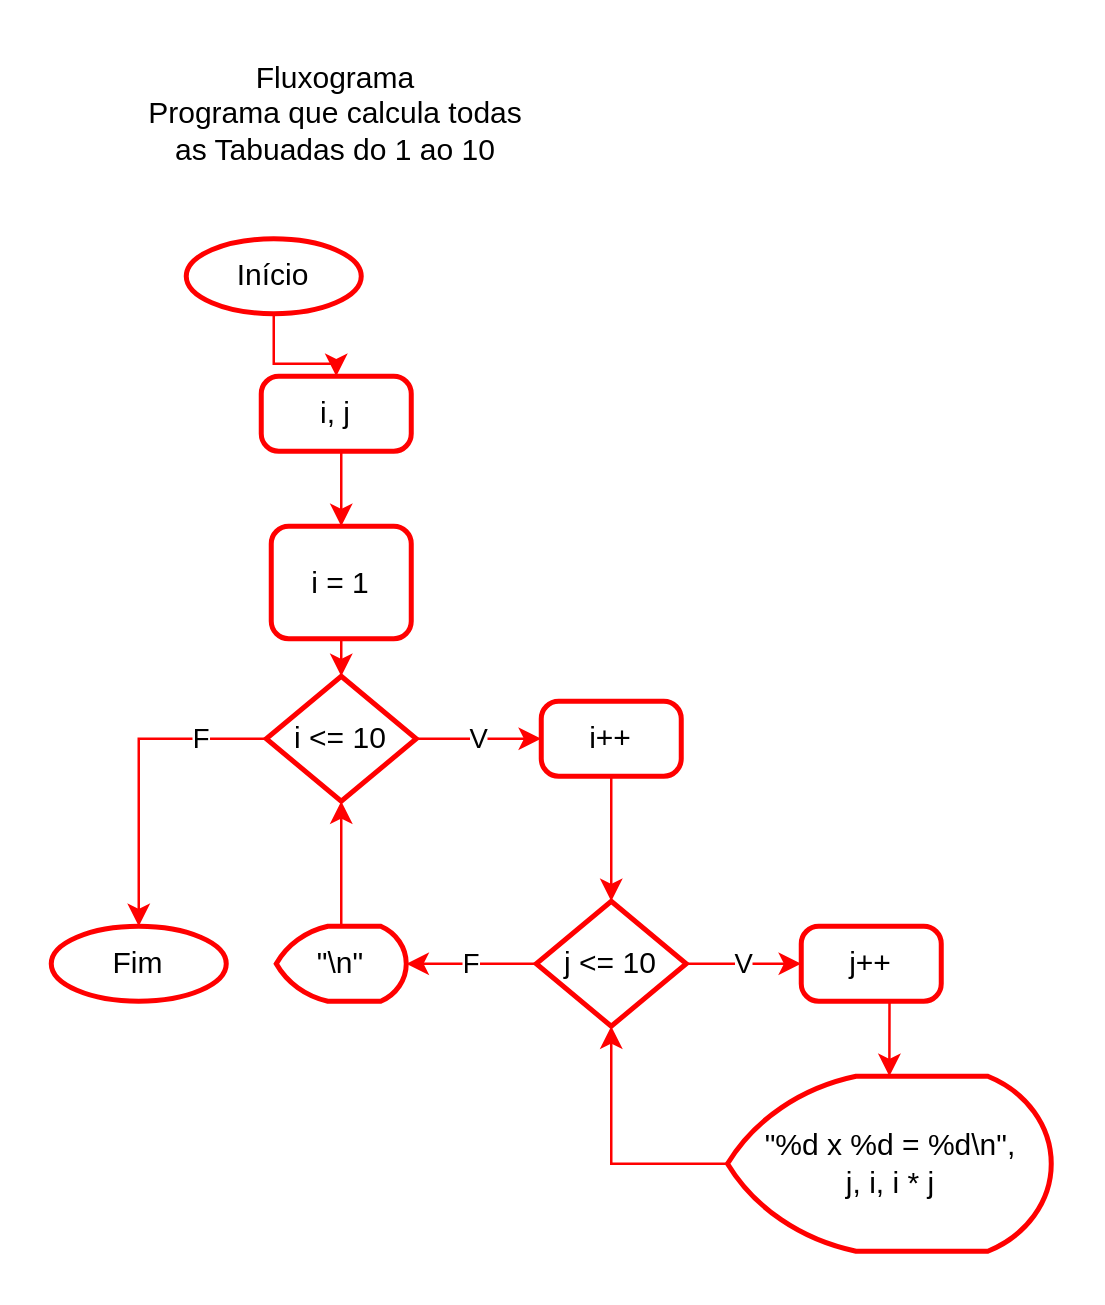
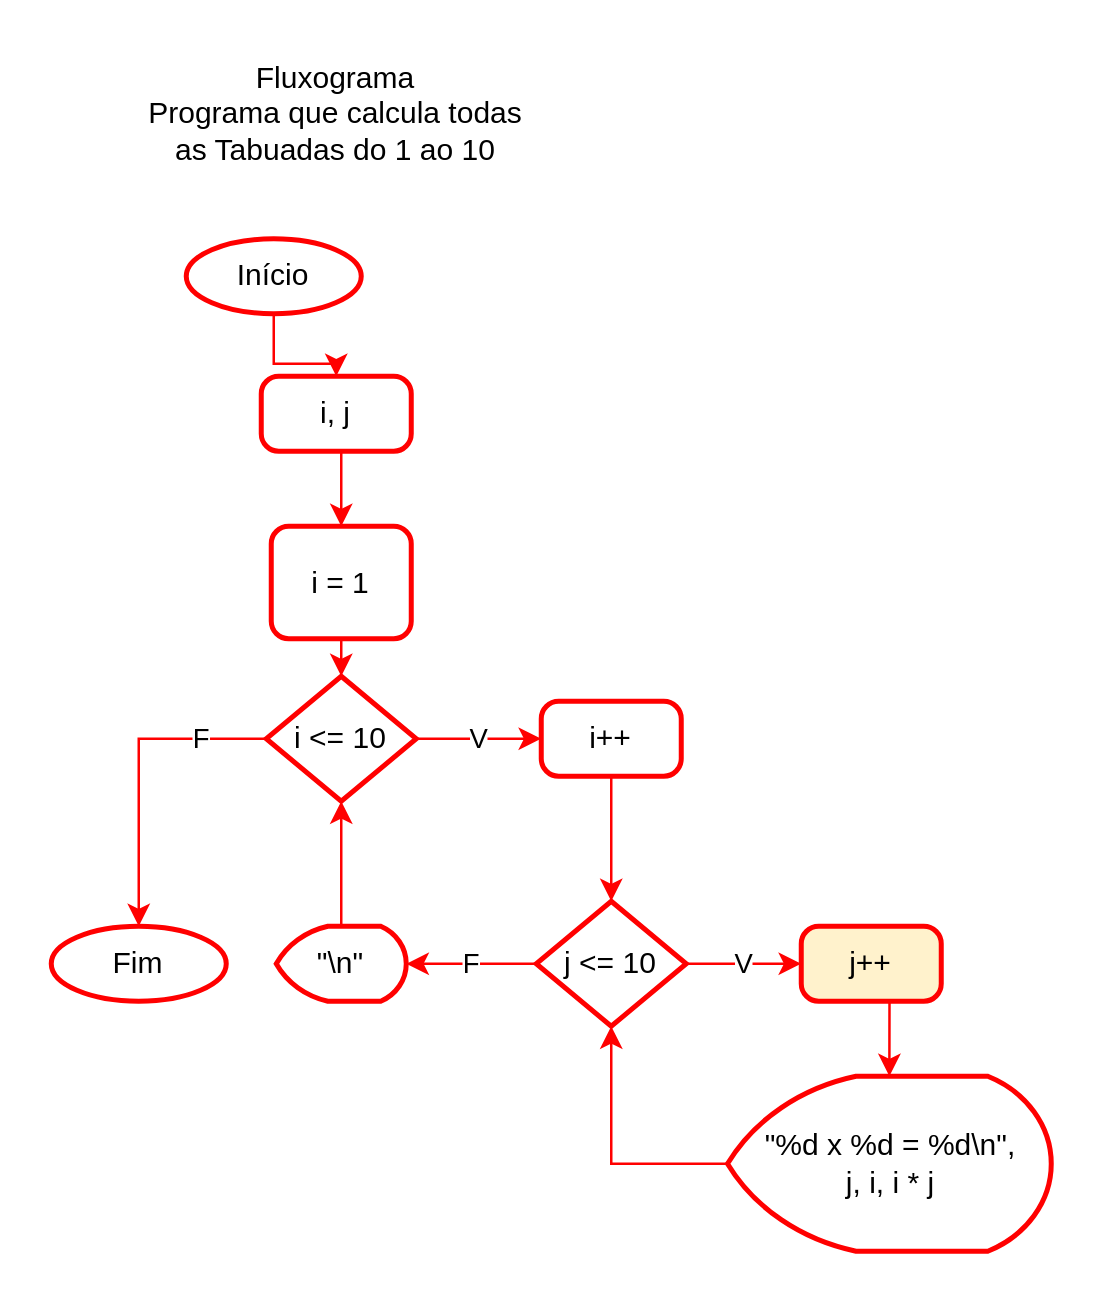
(871, 964) -> (871, 964)
